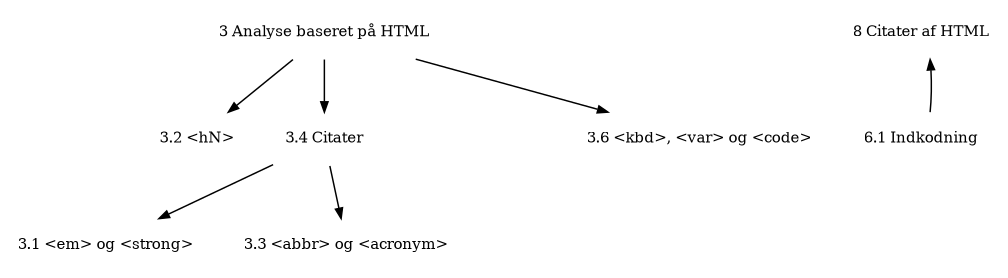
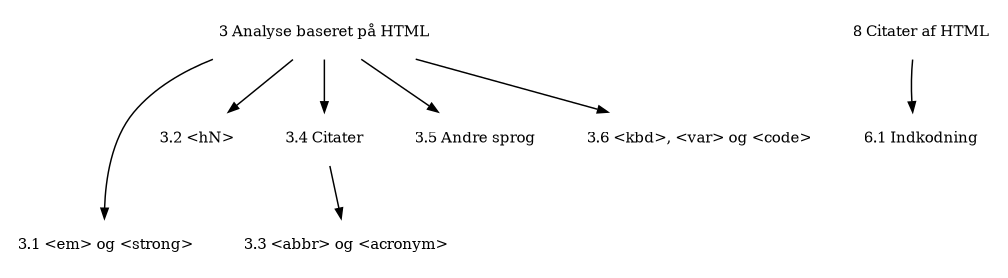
(931, 91) -> (911, 81)
none -> (475, 139)
(221, 189) -> (132, 115)
